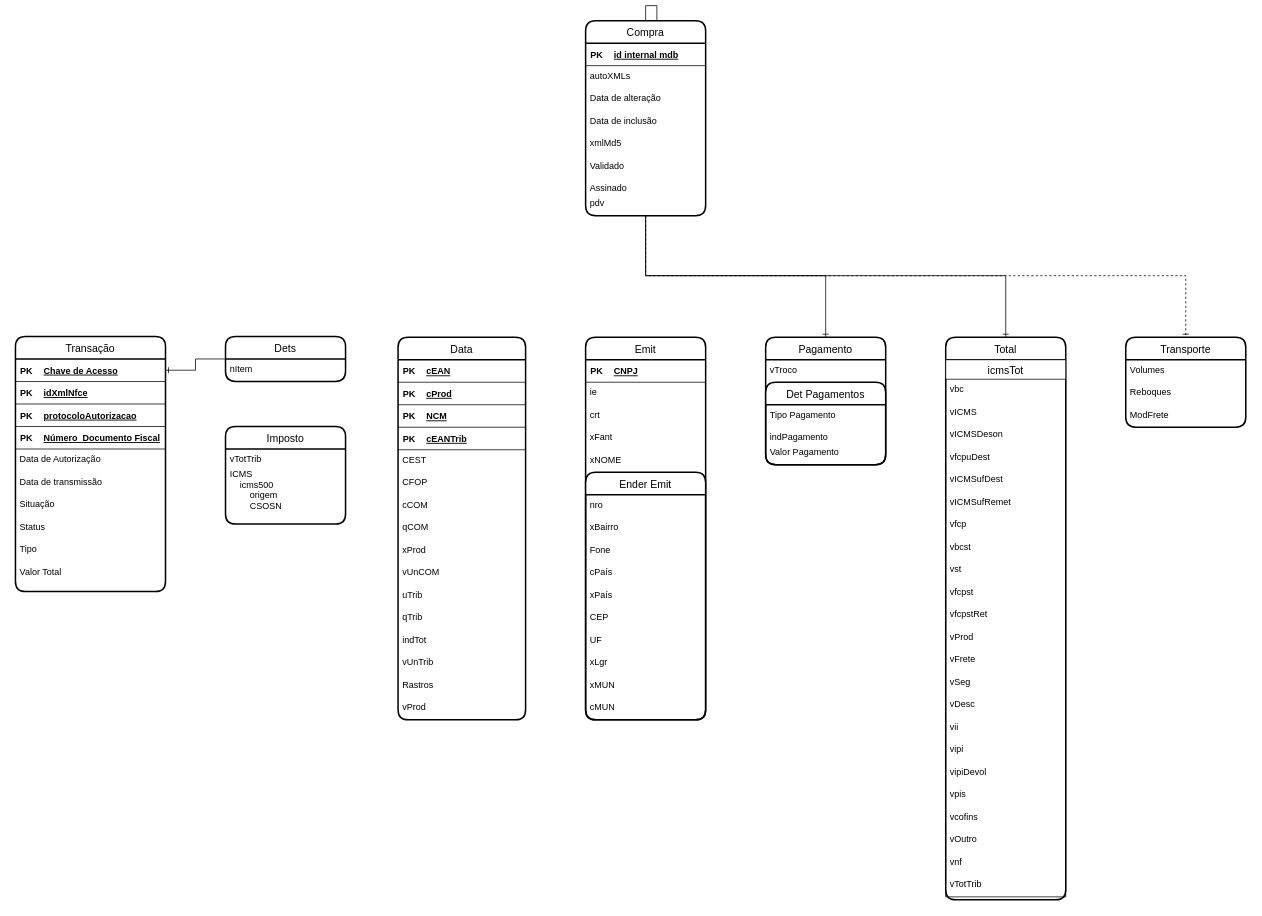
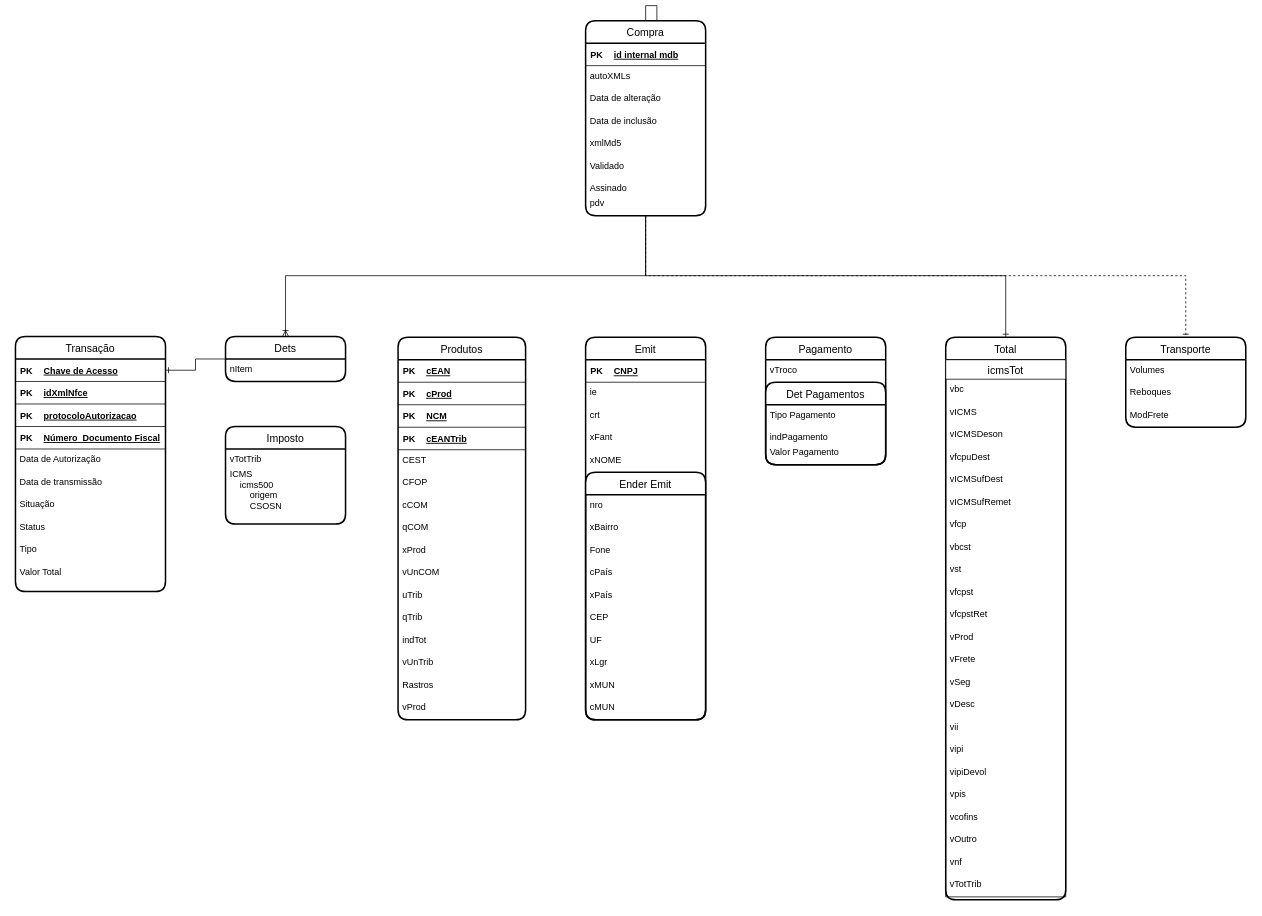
none -> (435, 276)
(825, 307) -> none
(461, 349) -> (461, 349)
